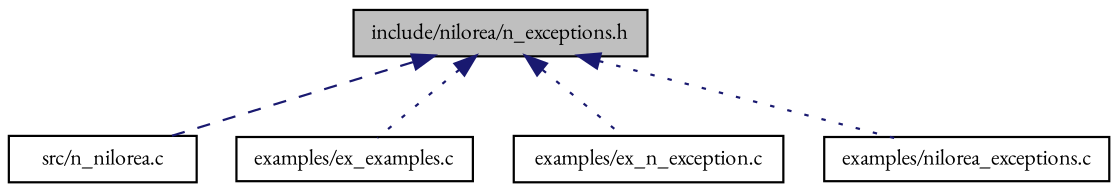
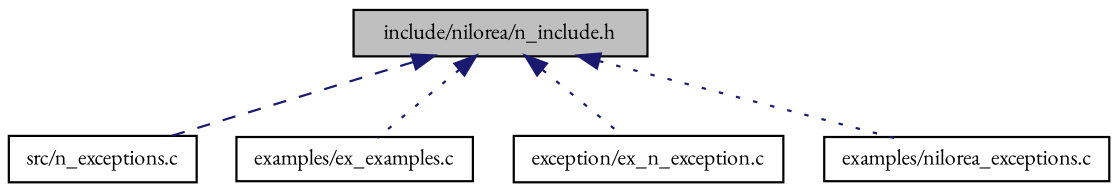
(501, 33) -> (501, 33)
(103, 159) -> (103, 159)
(649, 159) -> (649, 159)
